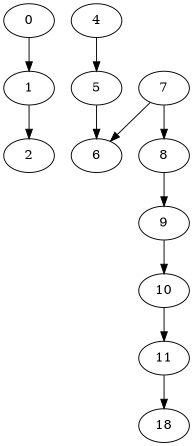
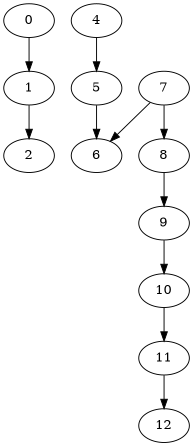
(164, 426) -> (164, 426)
